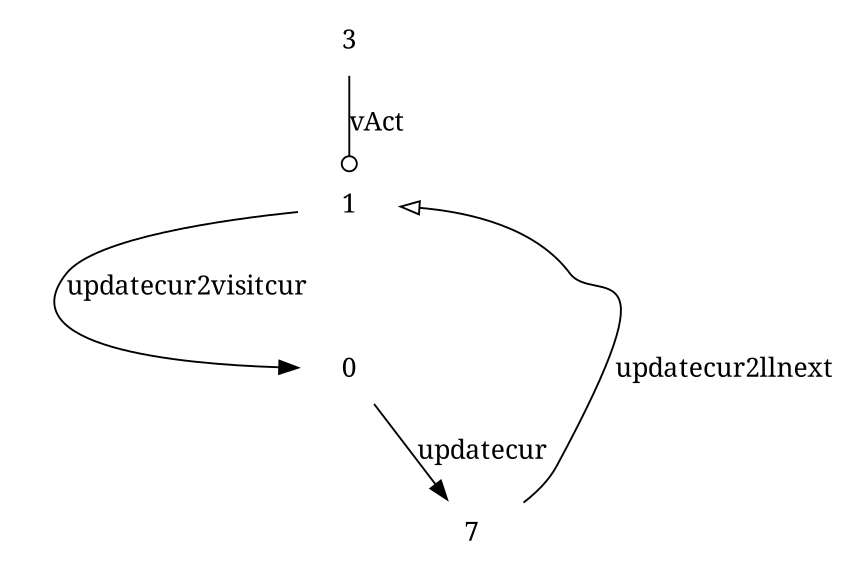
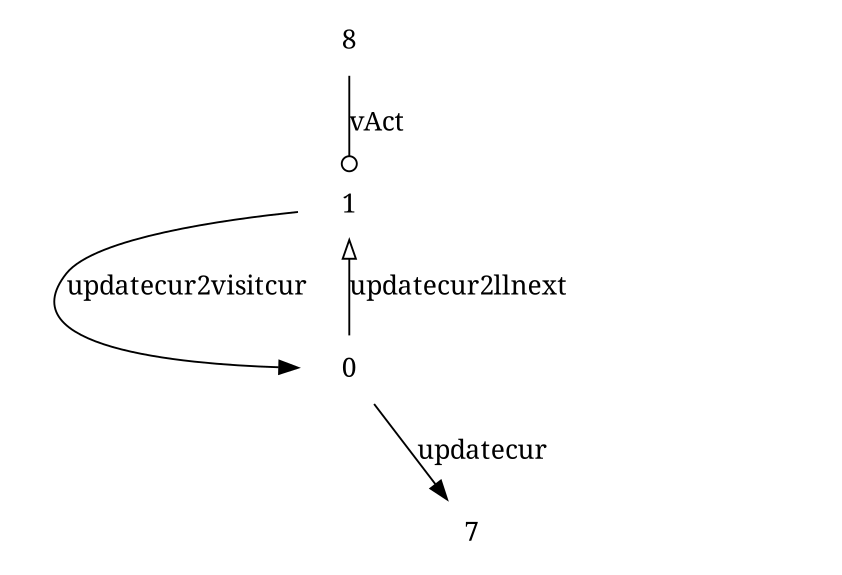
(349, 41) -> (349, 41)
(619, 302) -> (349, 297)
